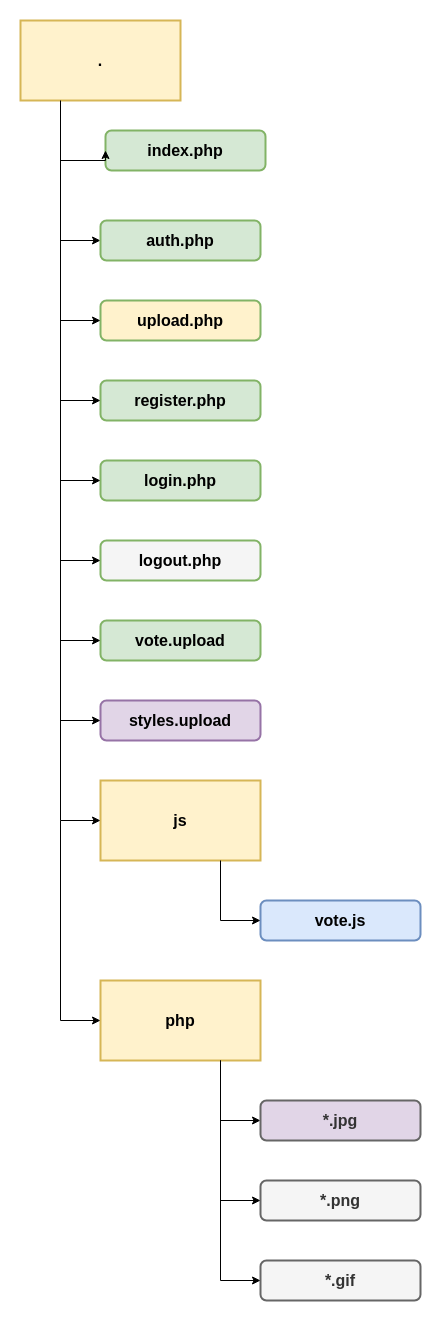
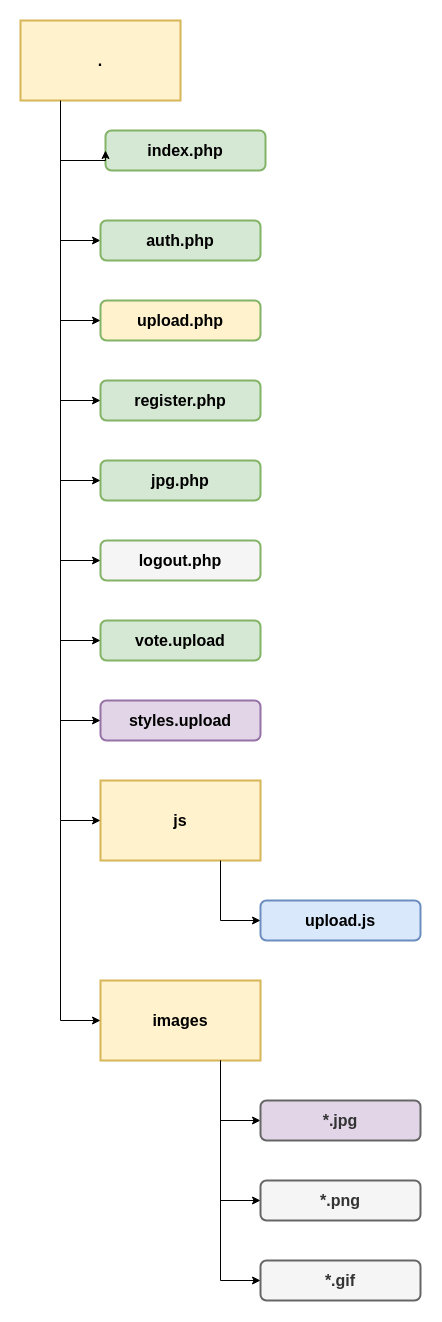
(181, 481) -> (181, 481)
(341, 921) -> (341, 921)
(181, 1021) -> (181, 1021)
